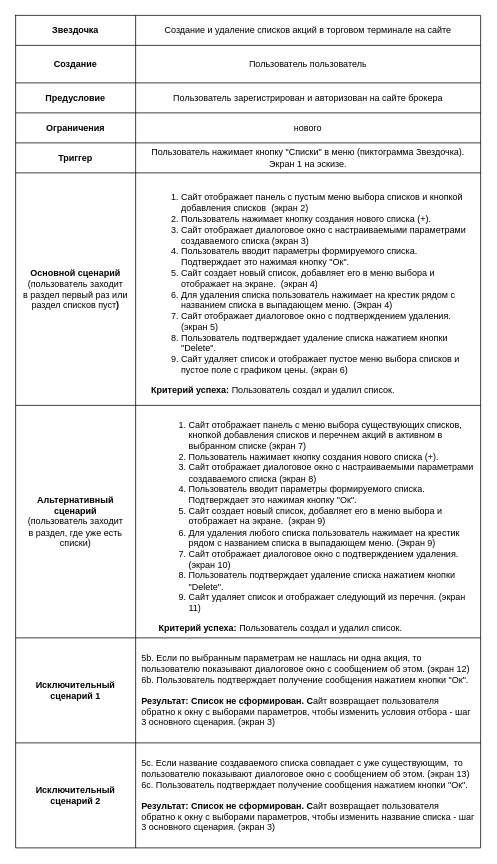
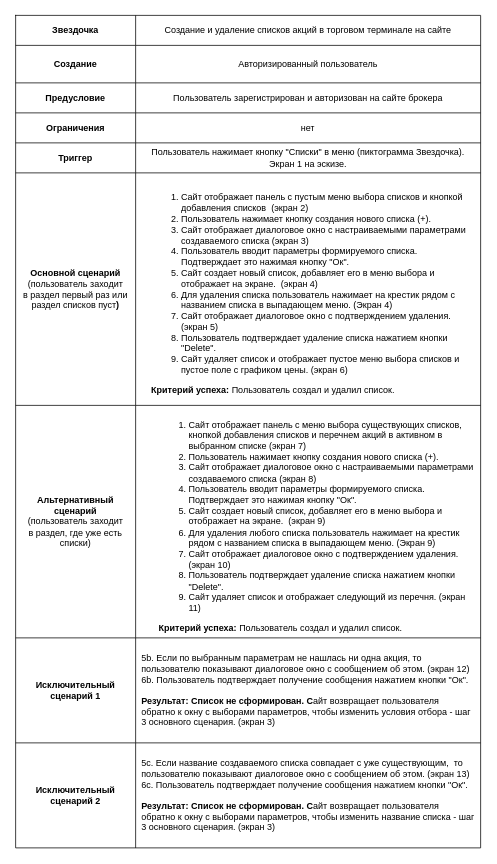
(308, 64) -> (308, 64)
(308, 128) -> (308, 128)
